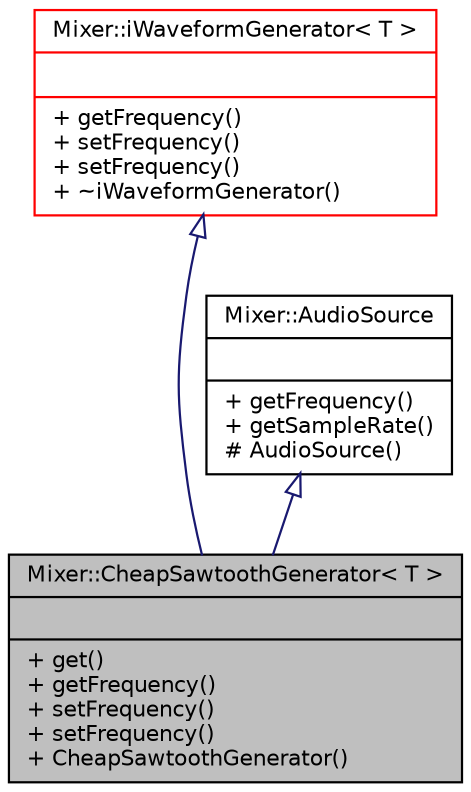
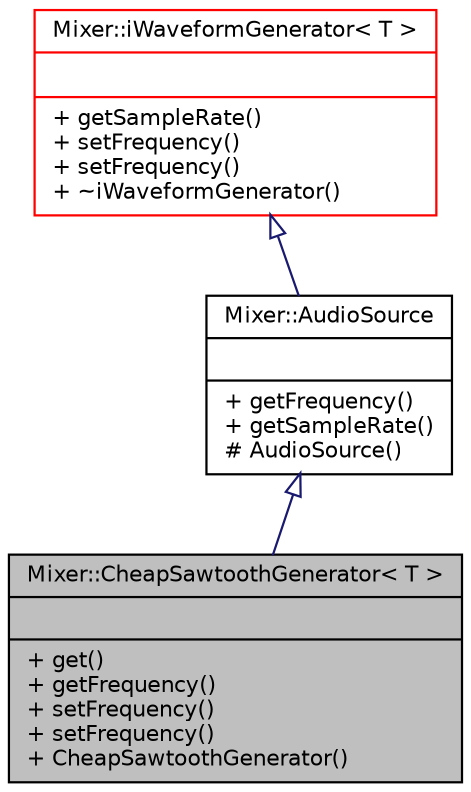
(147, 118) -> (157, 118)
(179, 396) -> (288, 266)
